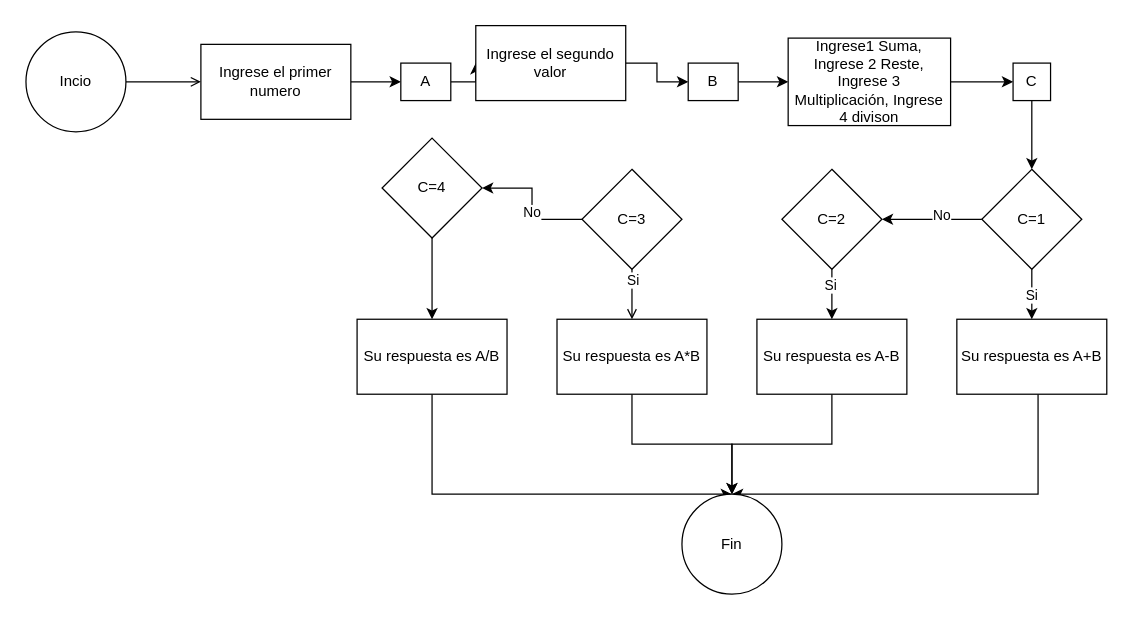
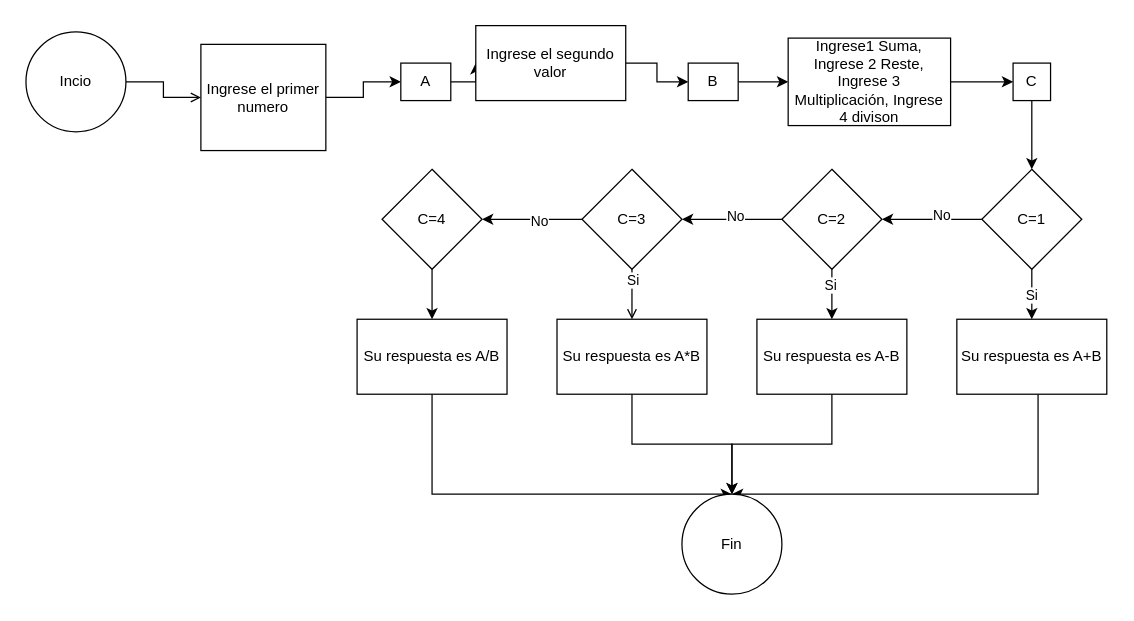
(276, 82) -> (263, 98)
(432, 188) -> (432, 219)
none -> (736, 219)
